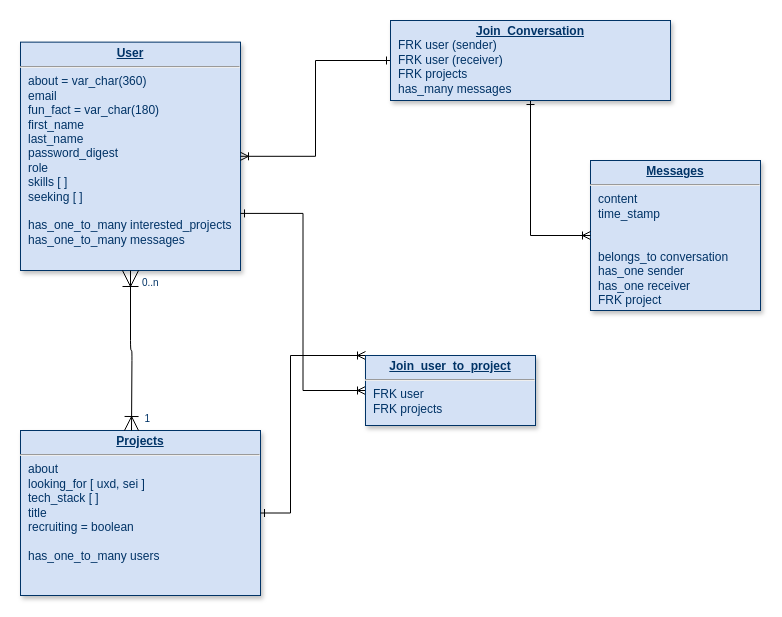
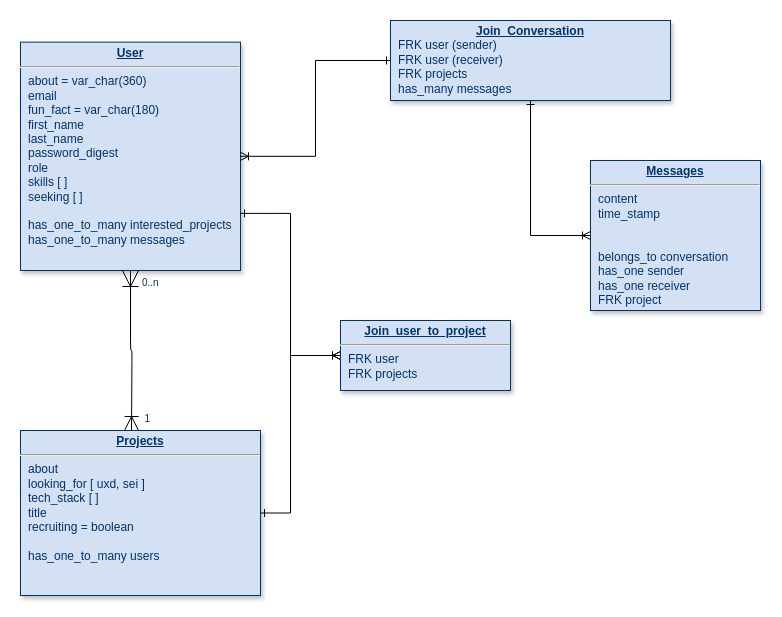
(451, 391) -> (426, 356)
